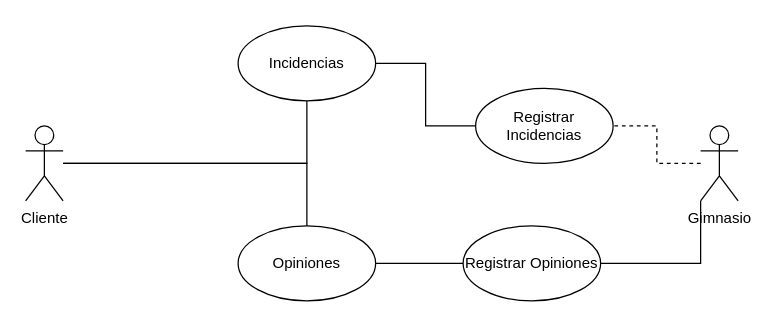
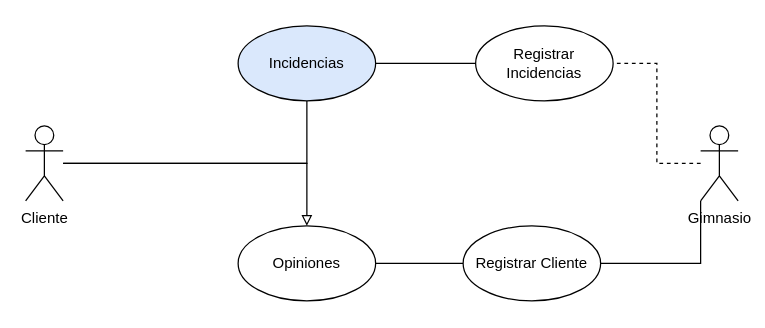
(307, 63) -> (307, 63)
(544, 126) -> (544, 63)
(307, 218) -> (307, 214)
(532, 263) -> (532, 263)
